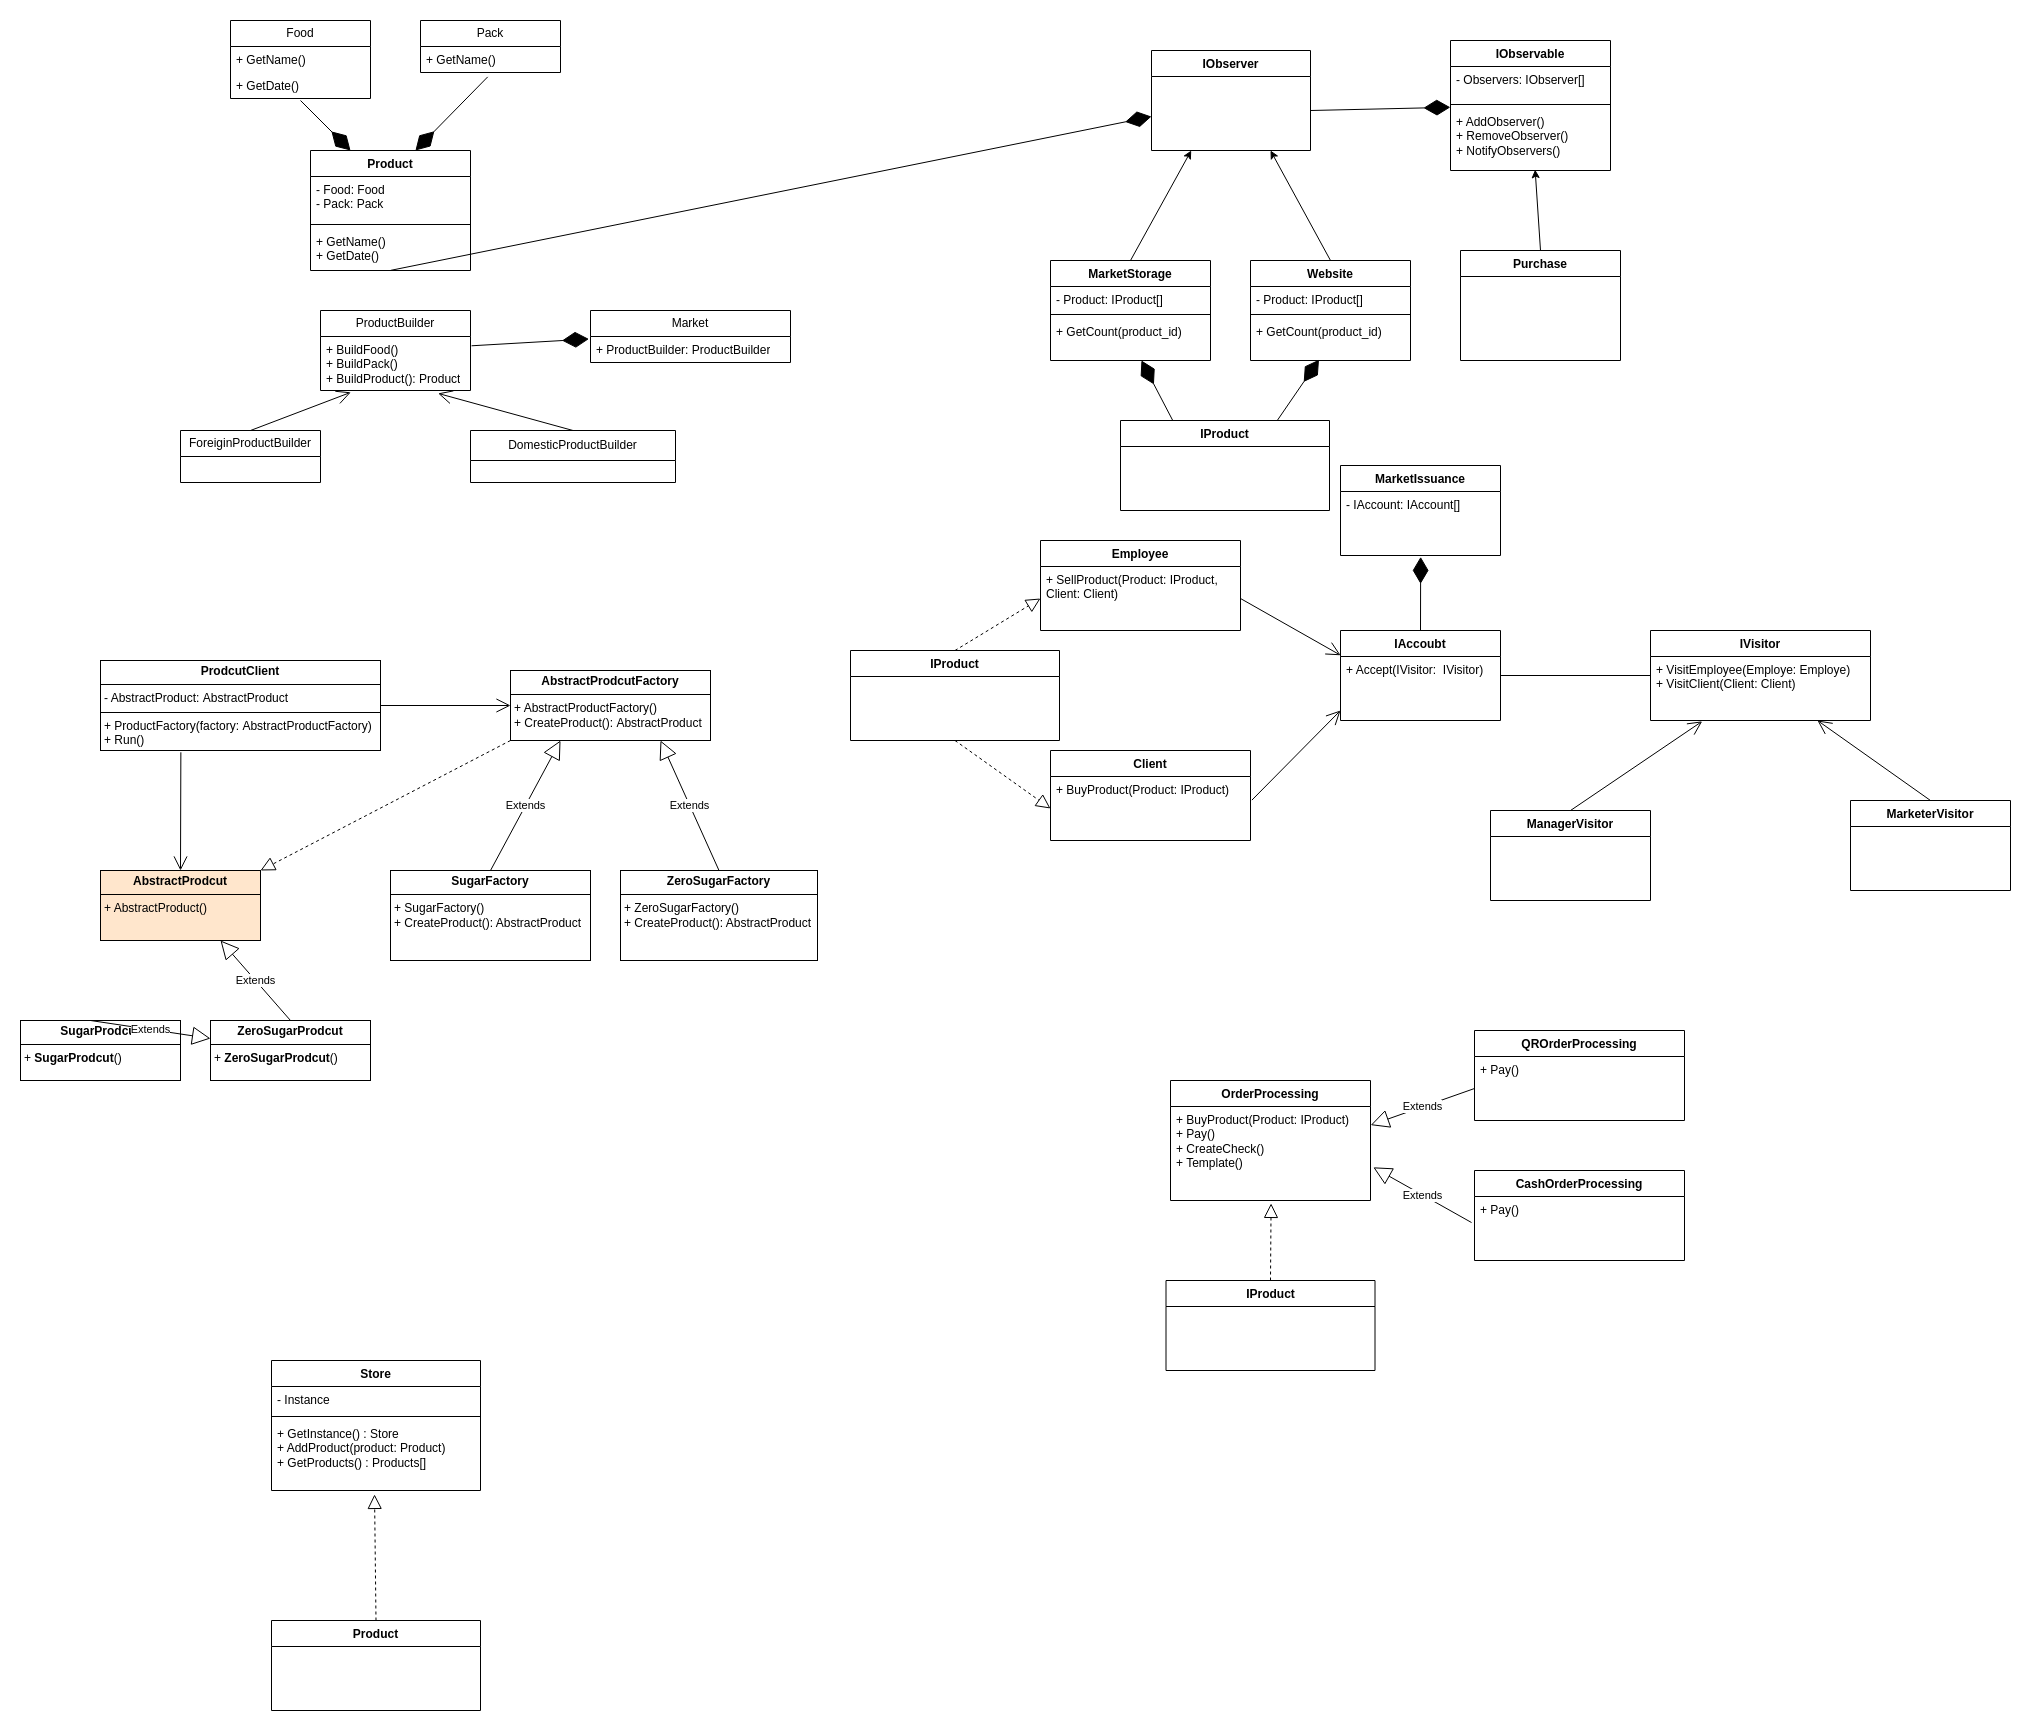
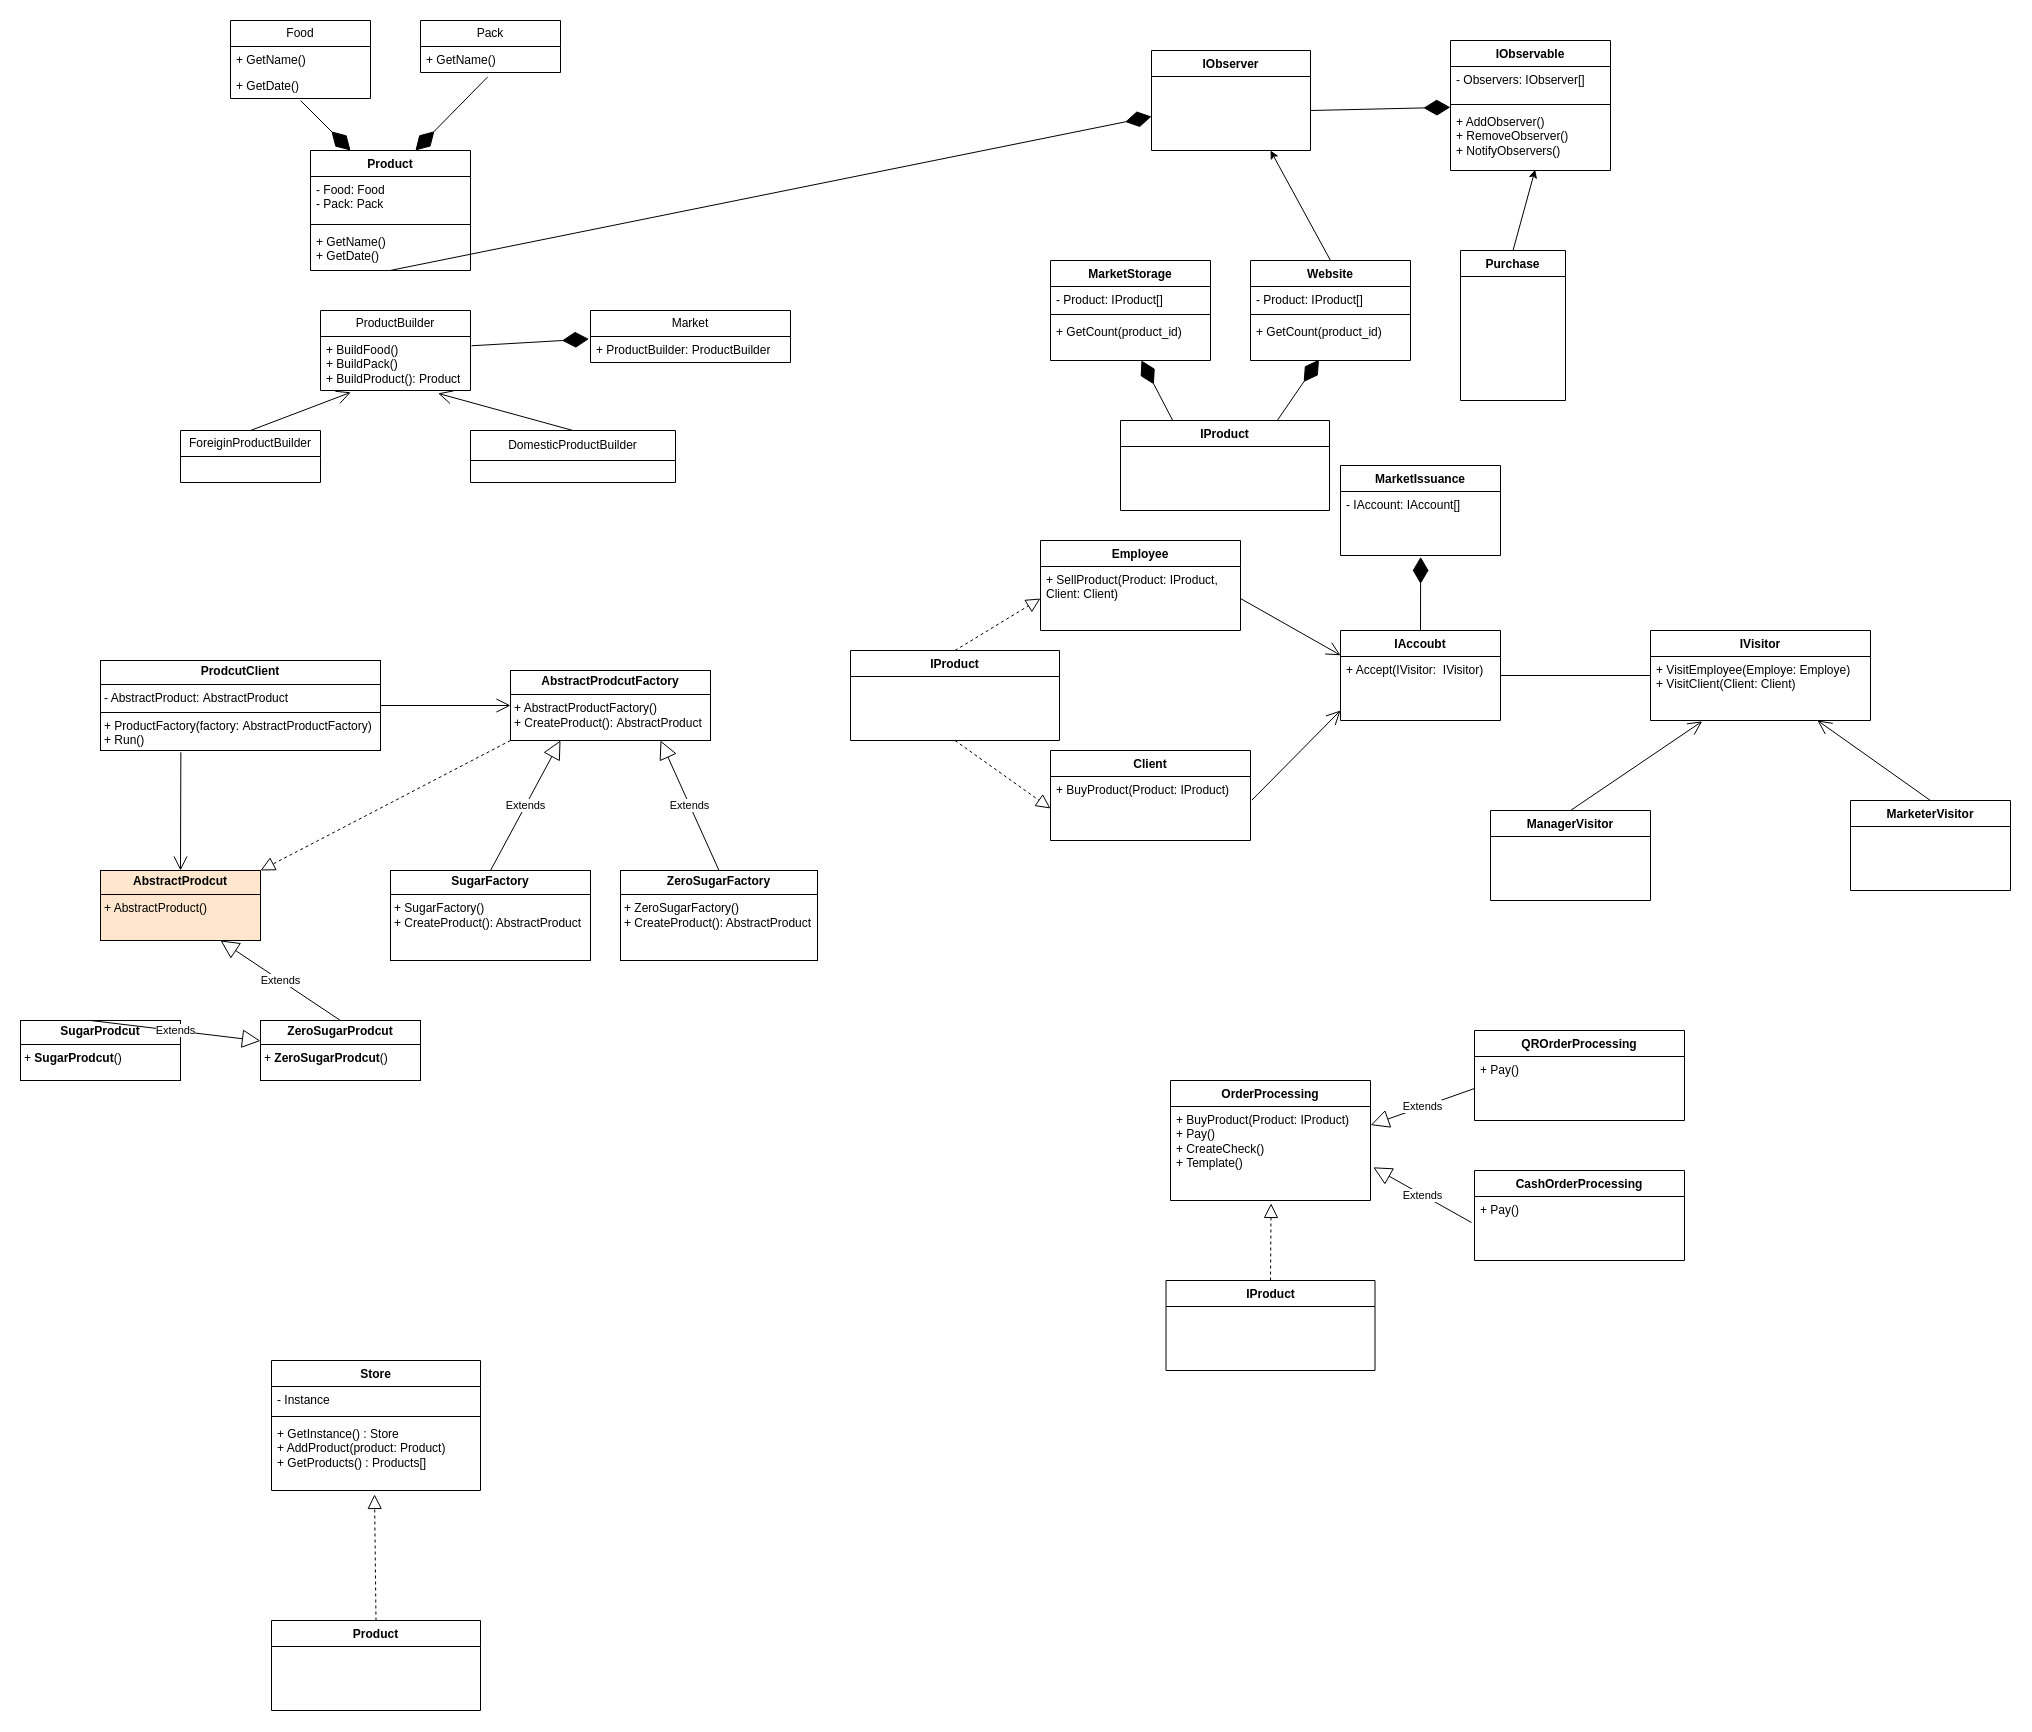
(1159, 209) -> none
(1541, 306) -> (1513, 326)
(291, 1051) -> (341, 1051)
